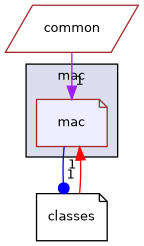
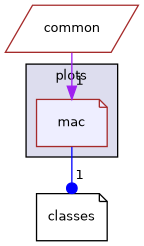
(72, 77) -> (72, 77)
(81, 177) -> none
